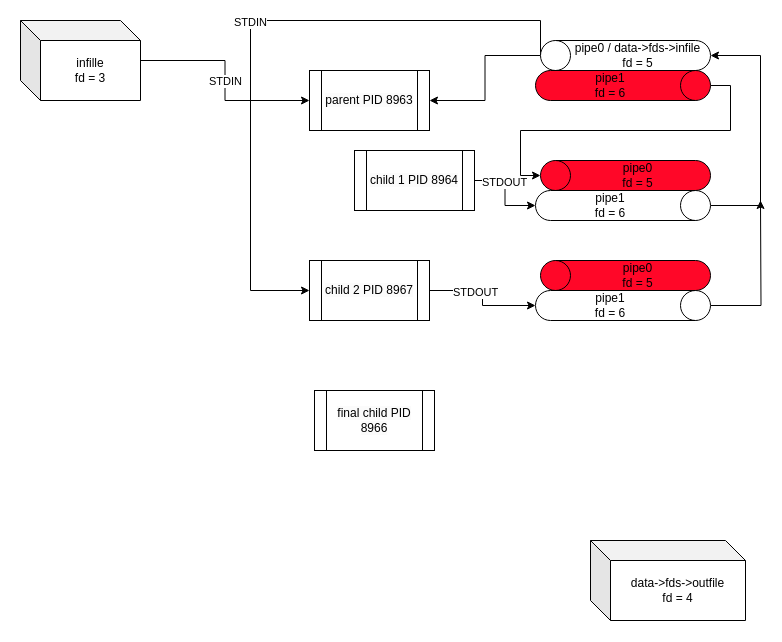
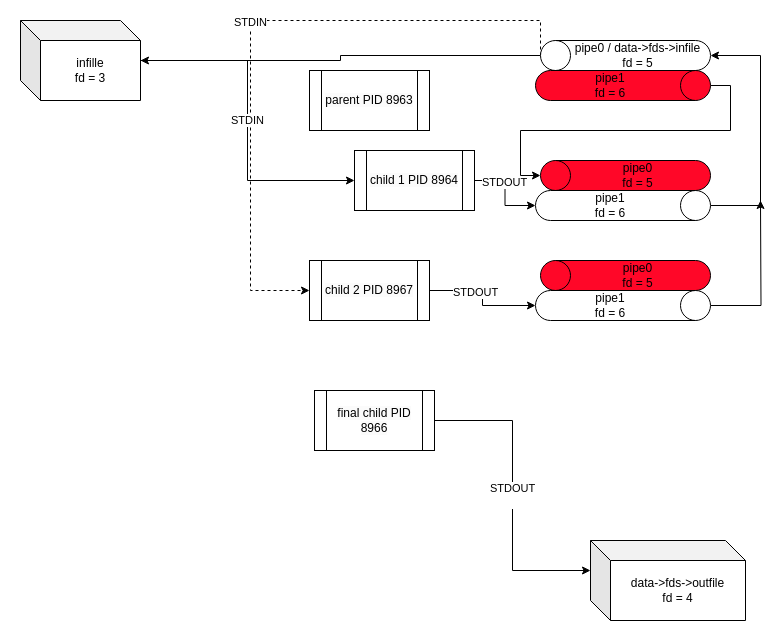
(244, 101) -> (248, 171)
(484, 101) -> (368, 56)
(251, 185) -> (251, 185)
none -> (510, 421)
